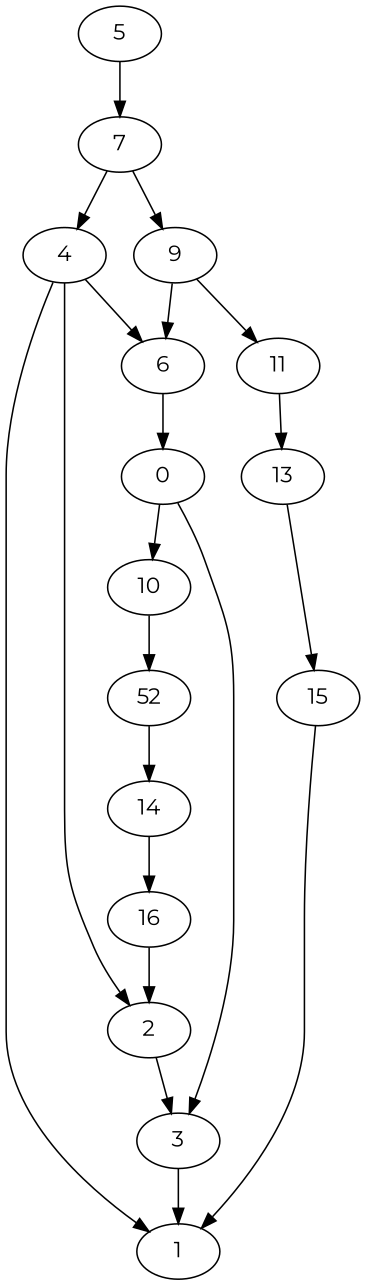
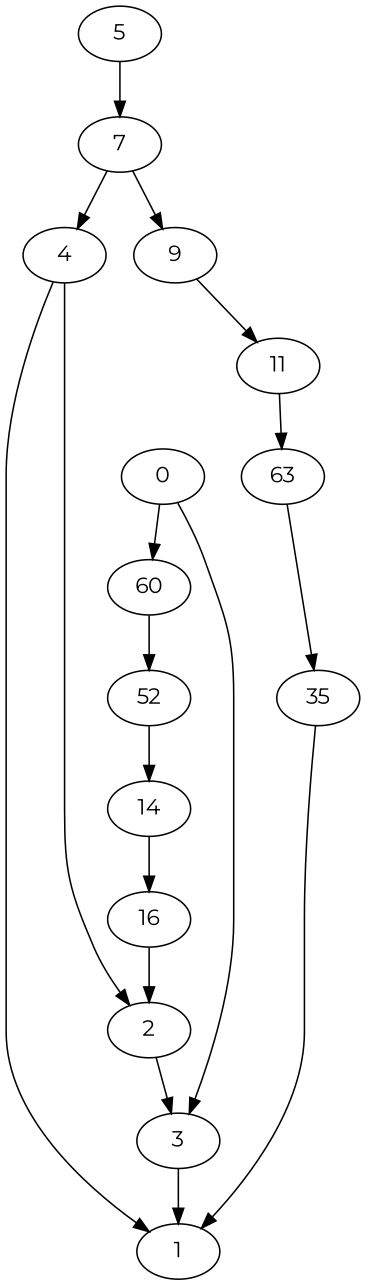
(163, 366) -> none
(283, 477) -> (283, 477)
(149, 587) -> (149, 587)
(318, 698) -> (318, 698)
